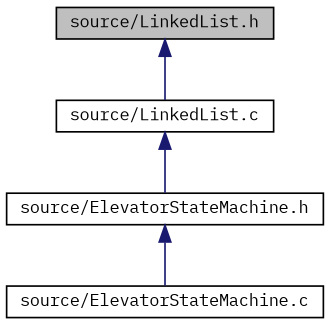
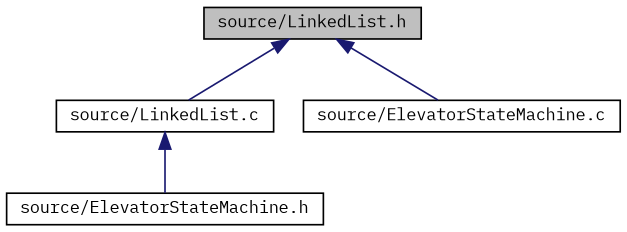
(165, 264) -> (394, 74)
